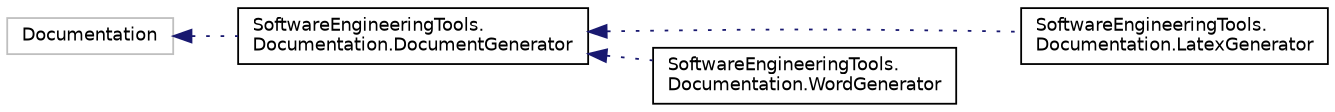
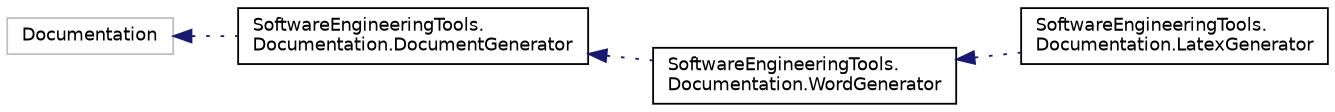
(814, 29) -> (998, 55)
